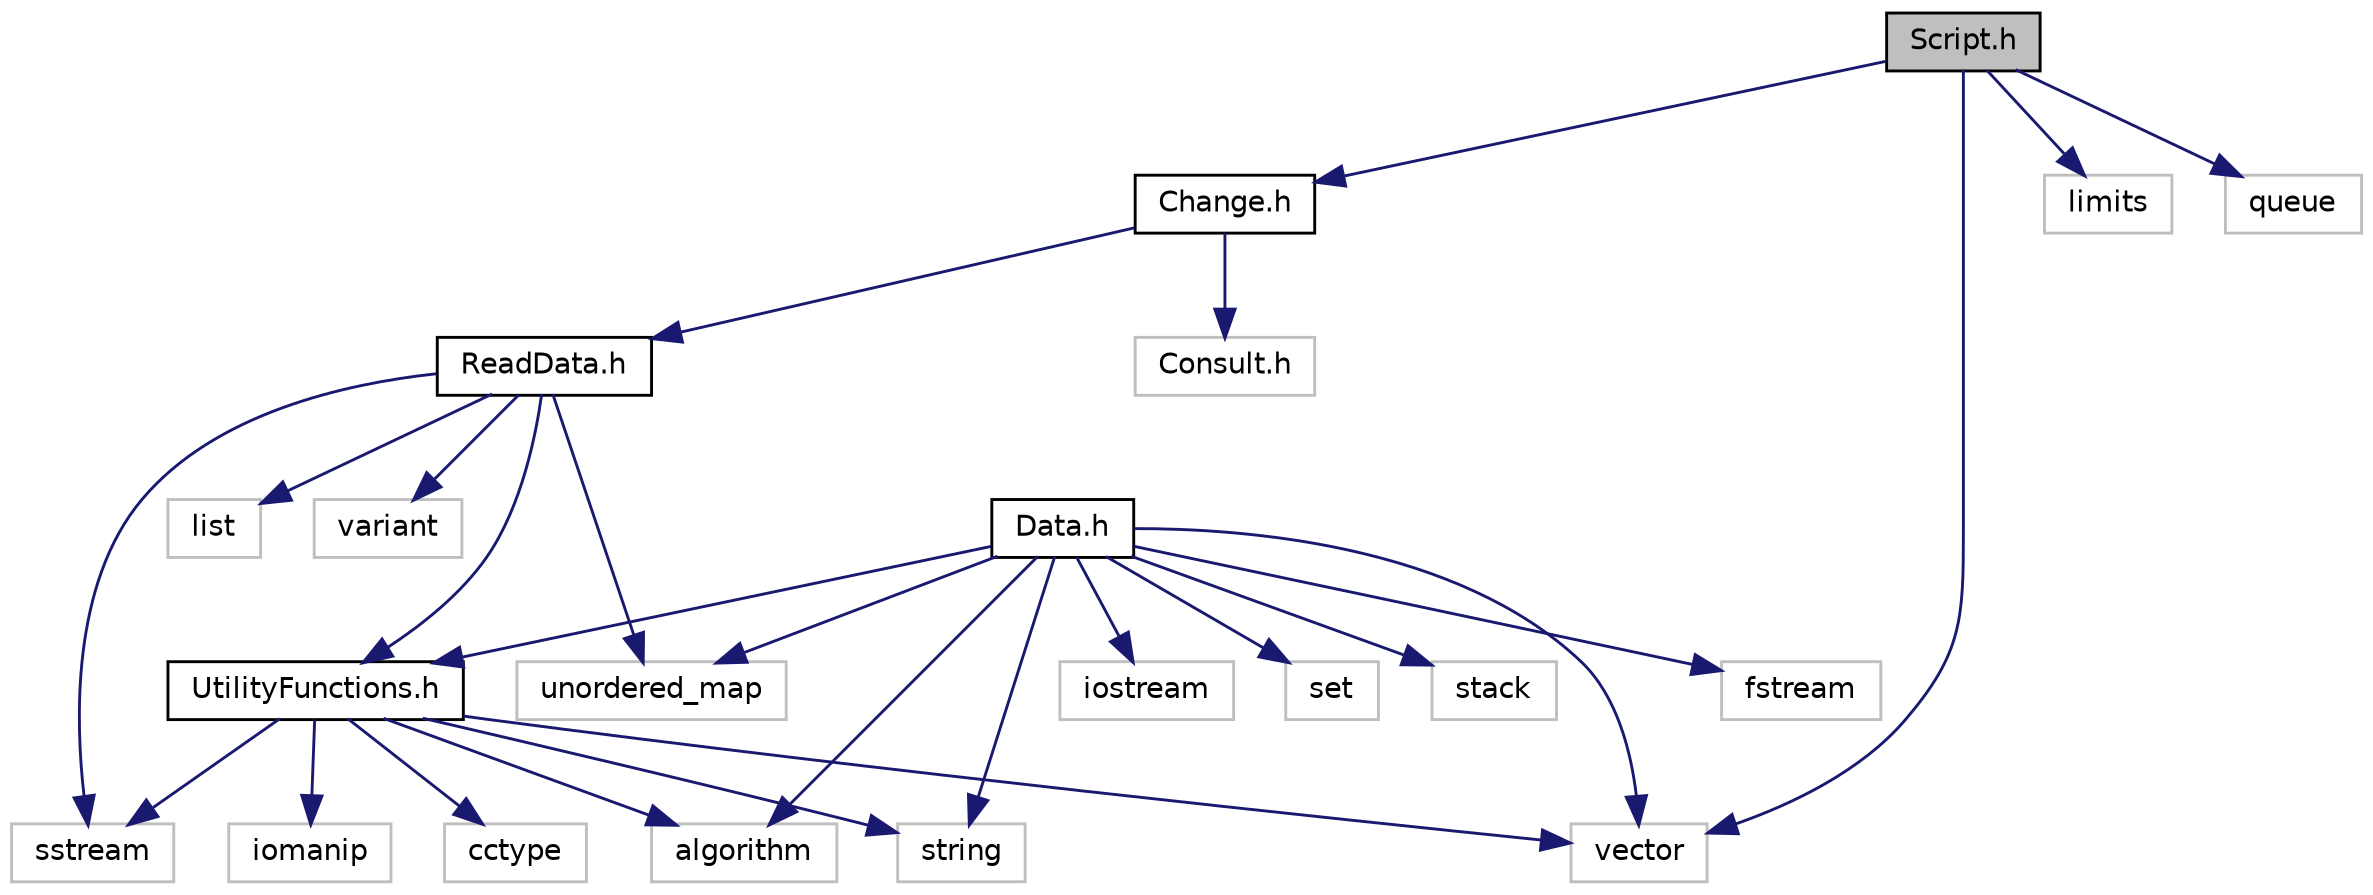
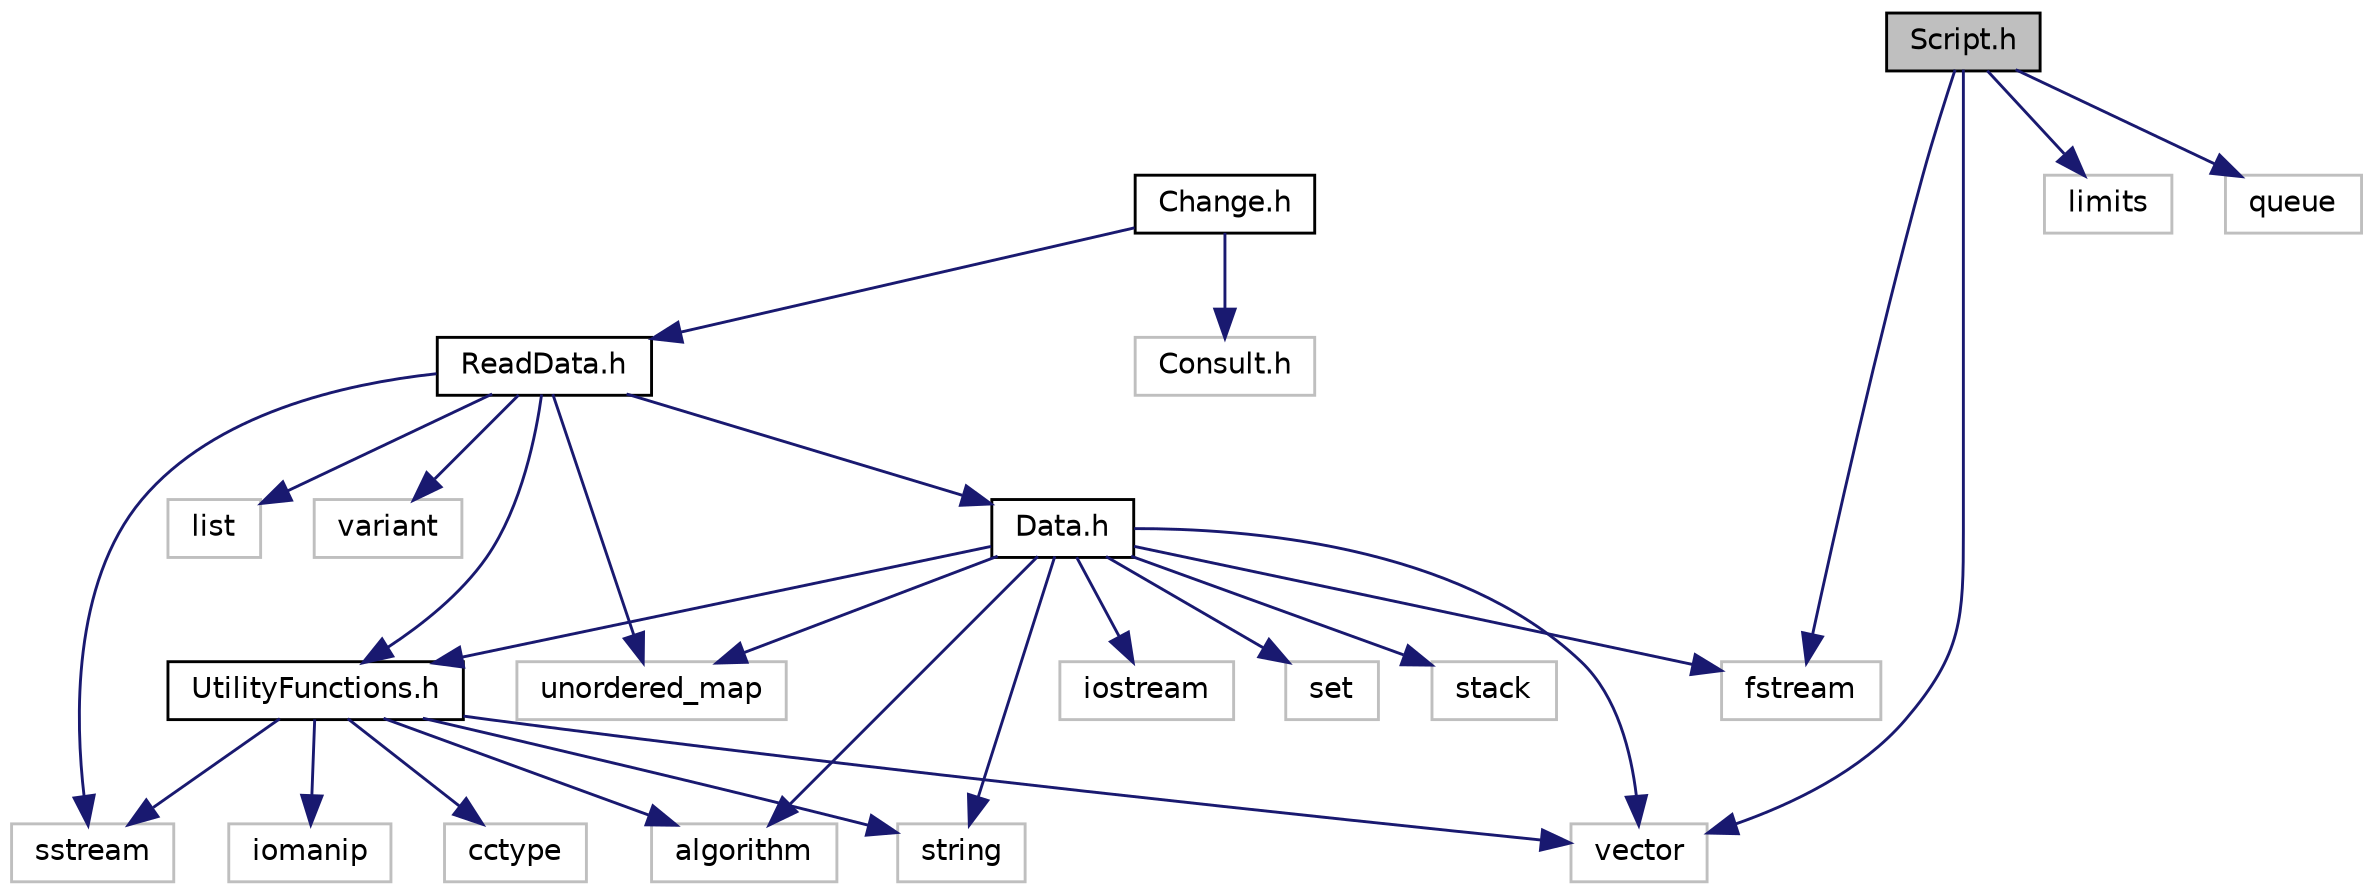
(1615, 119) -> (1878, 351)
none -> (794, 445)
